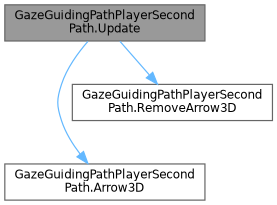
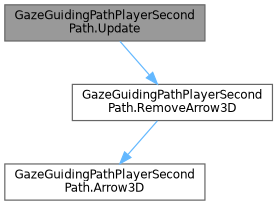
(58, 96) -> (143, 138)
